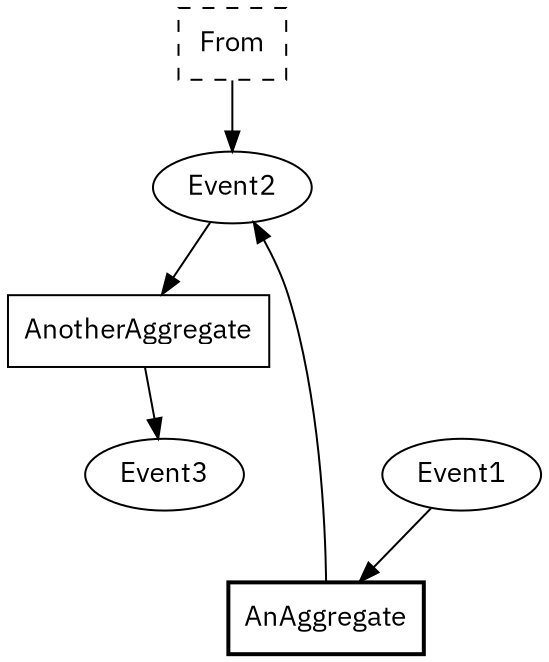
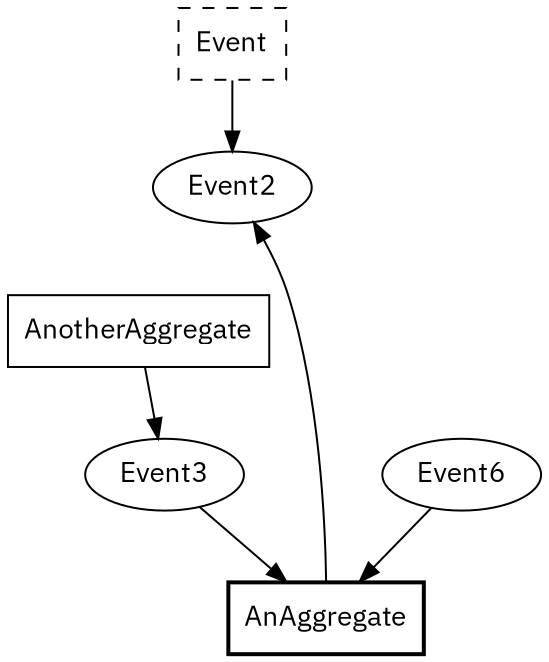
(232, 44) -> (232, 44)
(192, 250) -> none
(462, 475) -> (462, 475)
none -> (235, 538)
